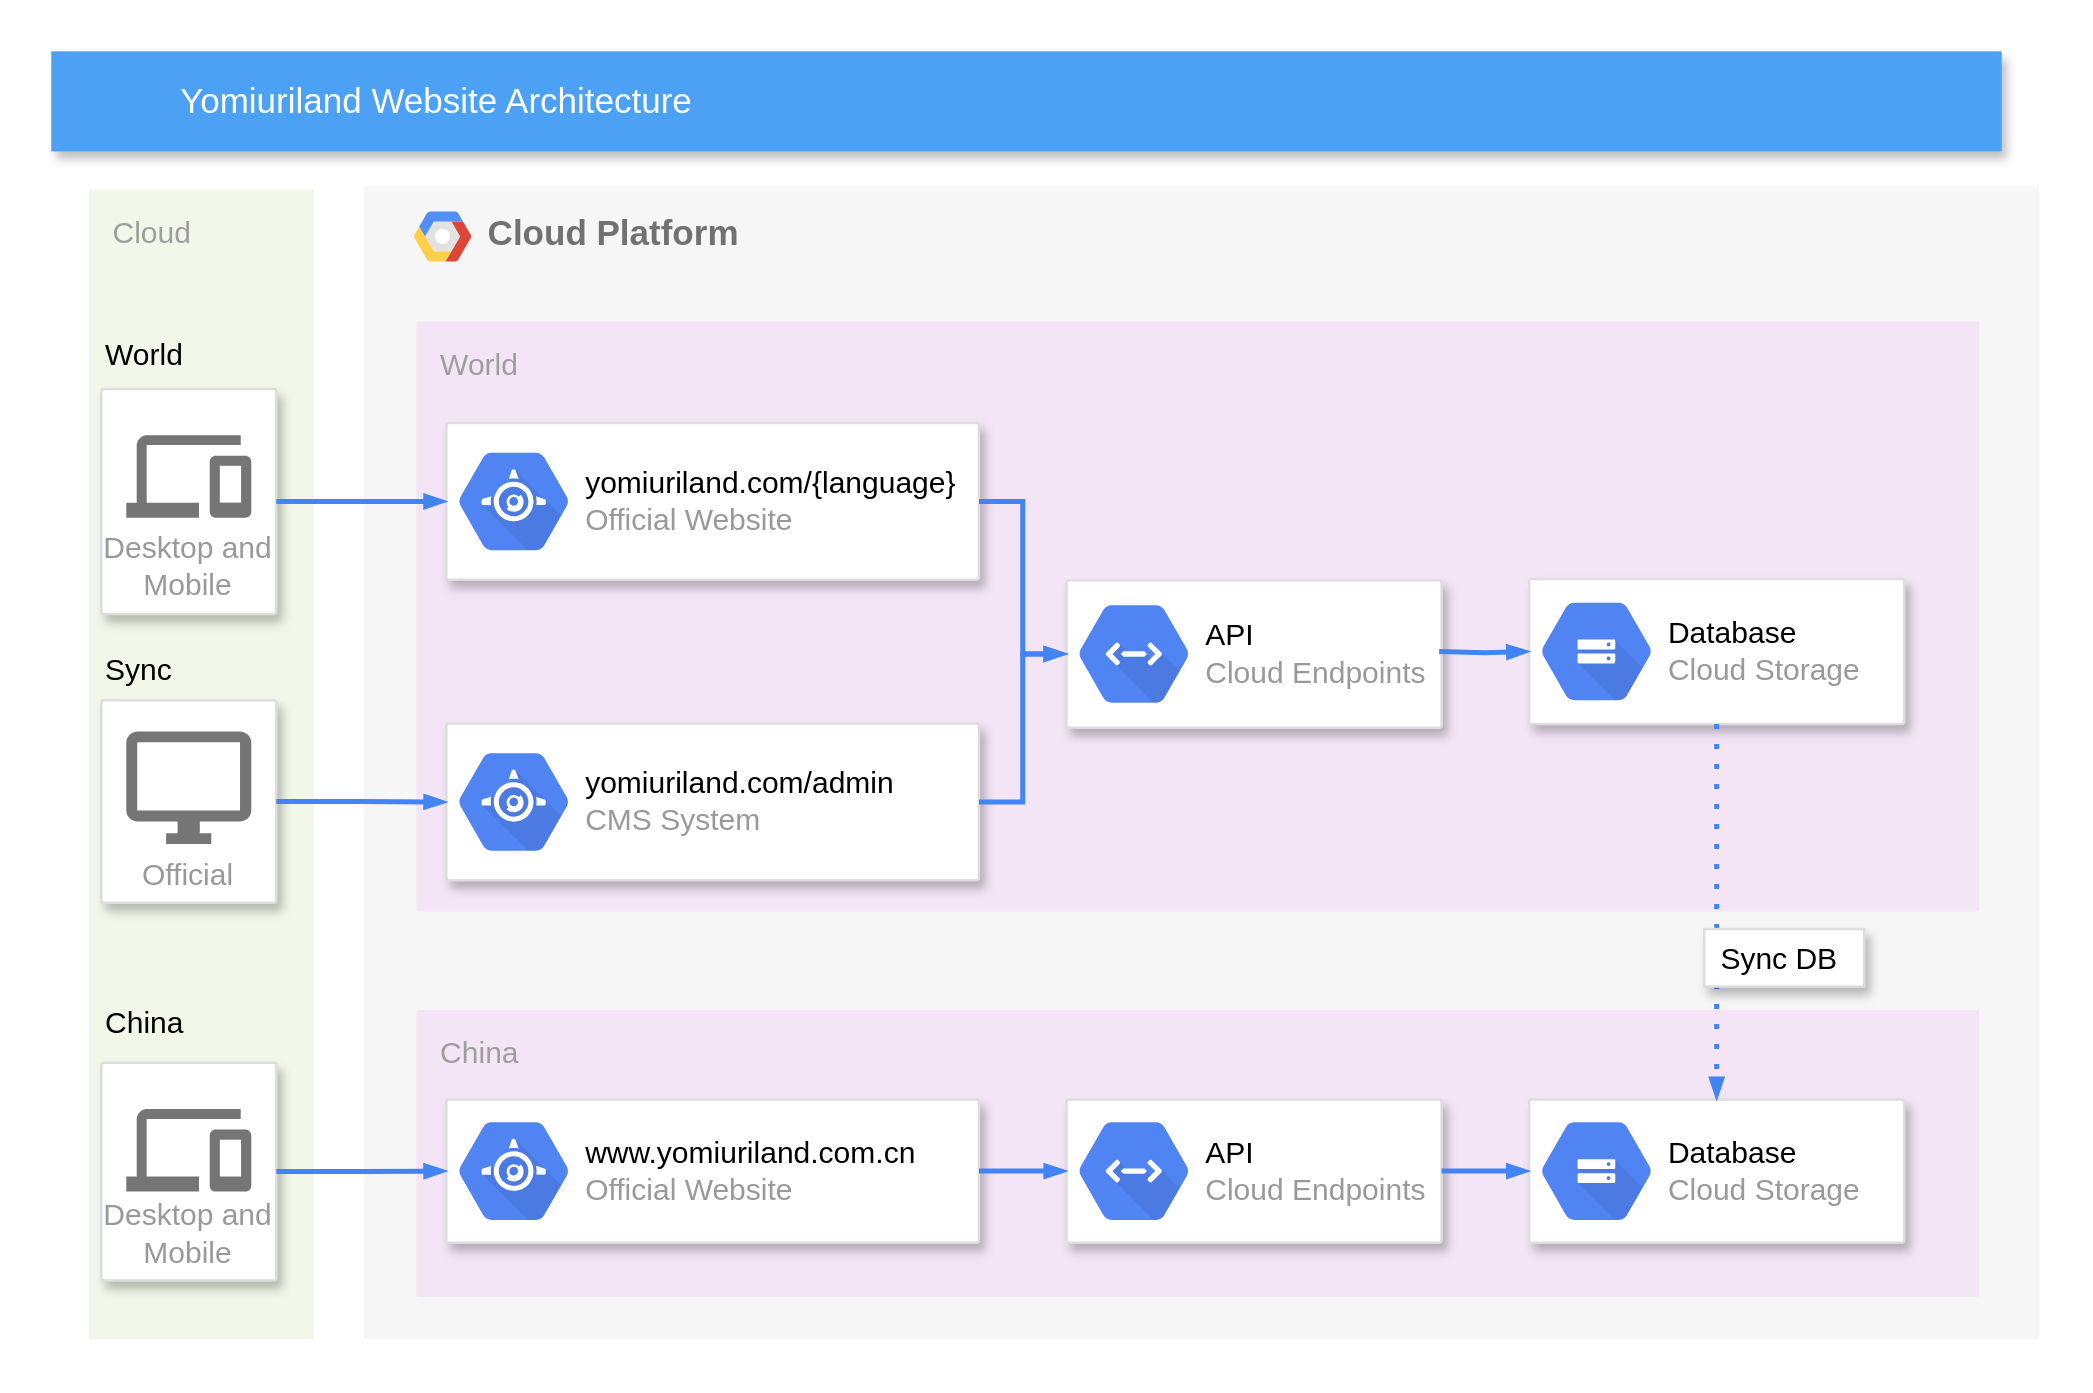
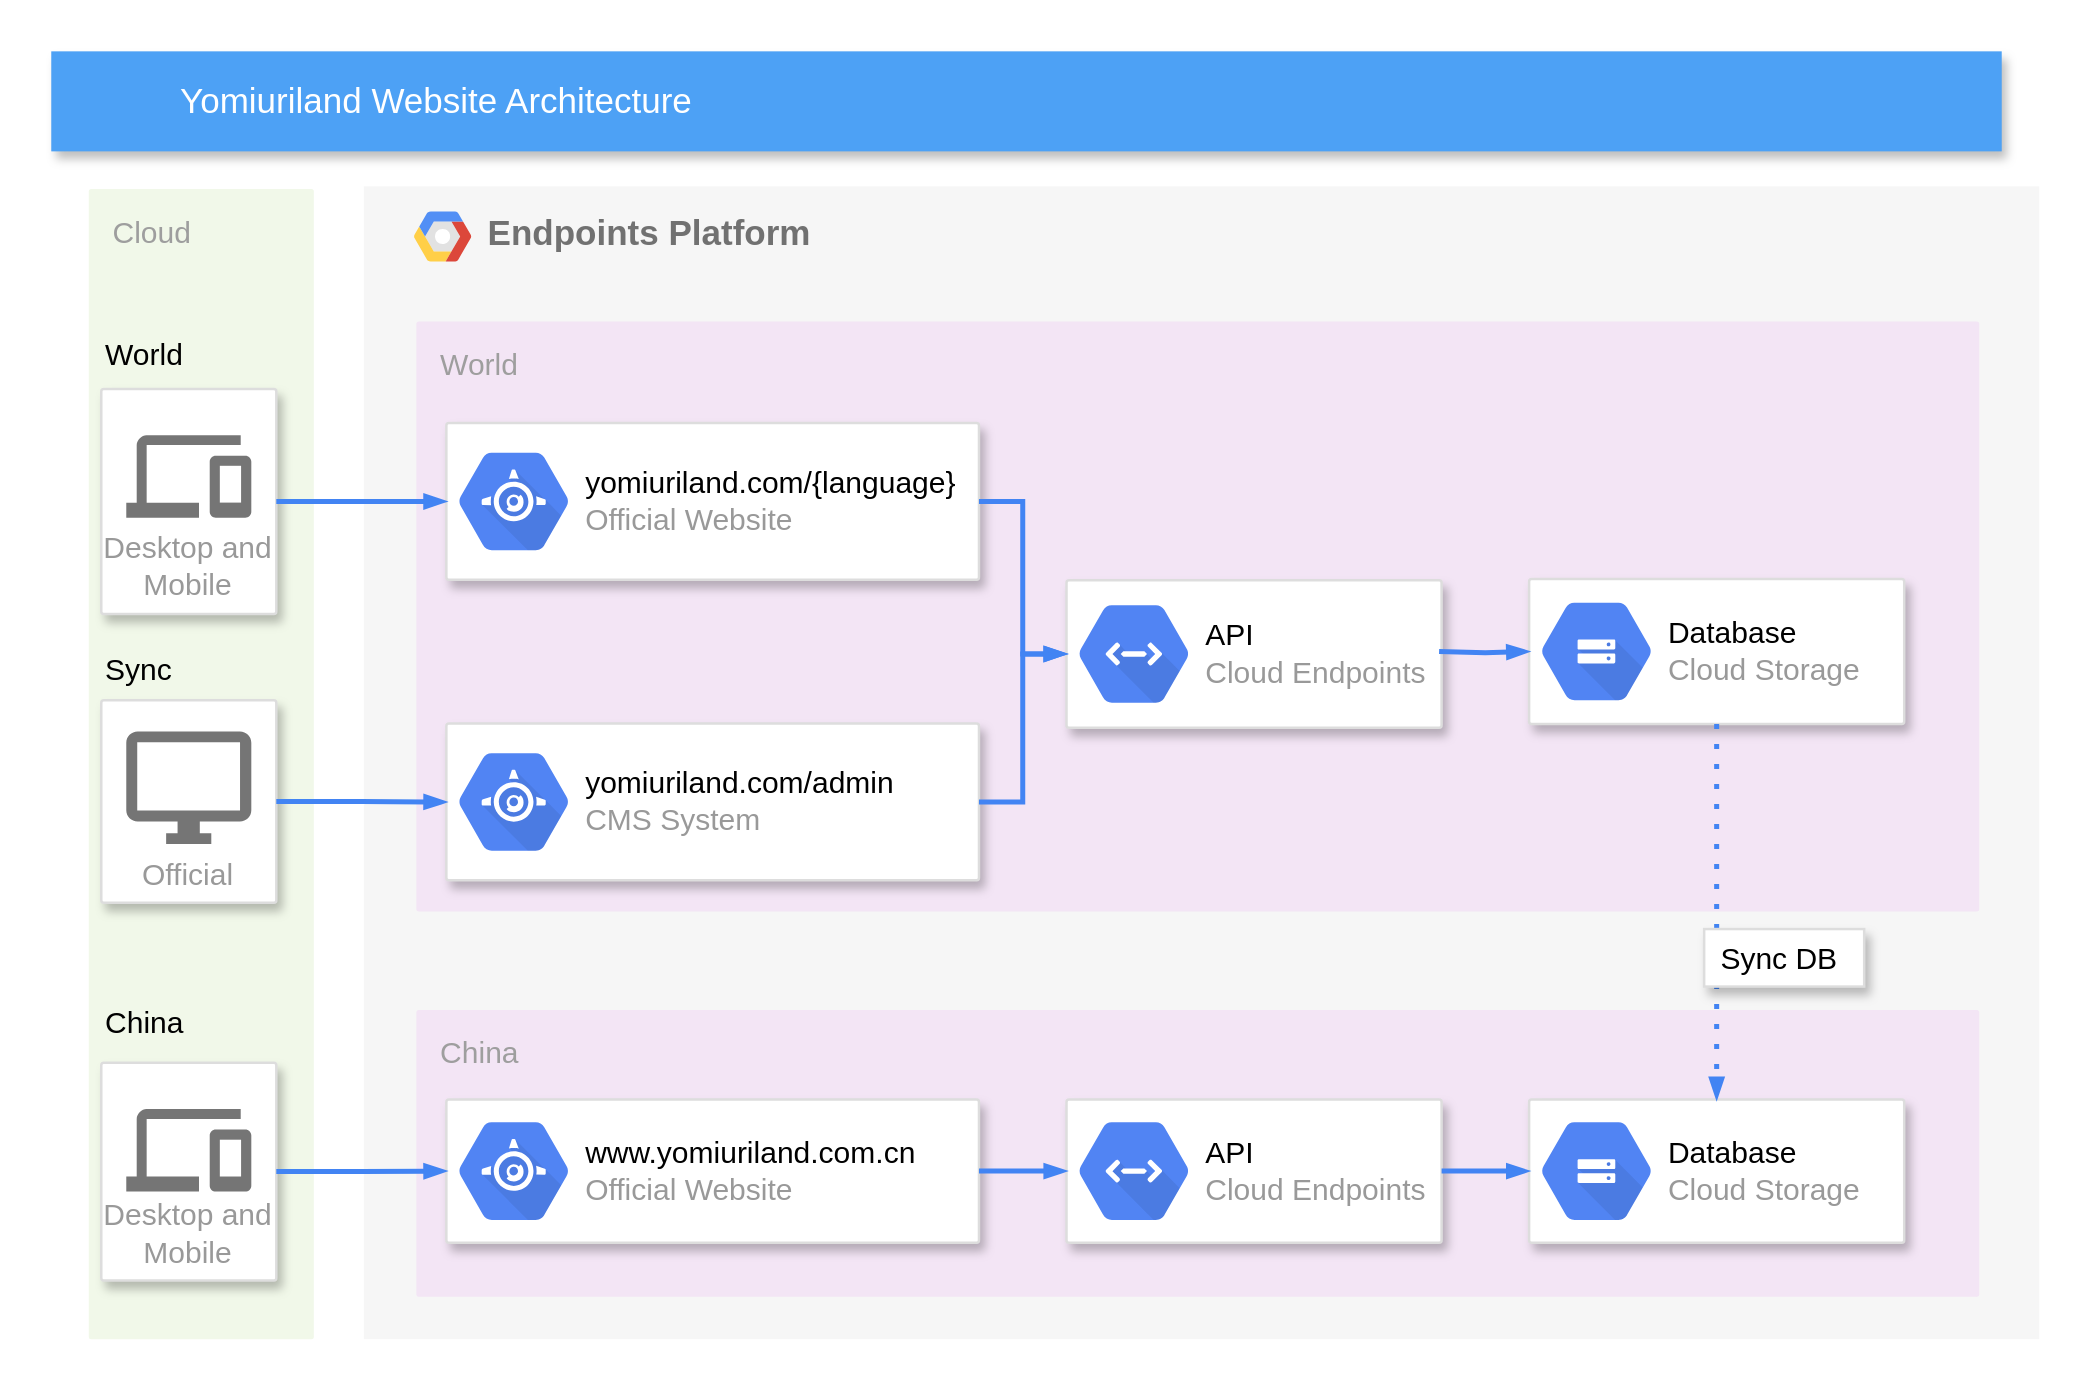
(612, 235) -> (652, 235)
